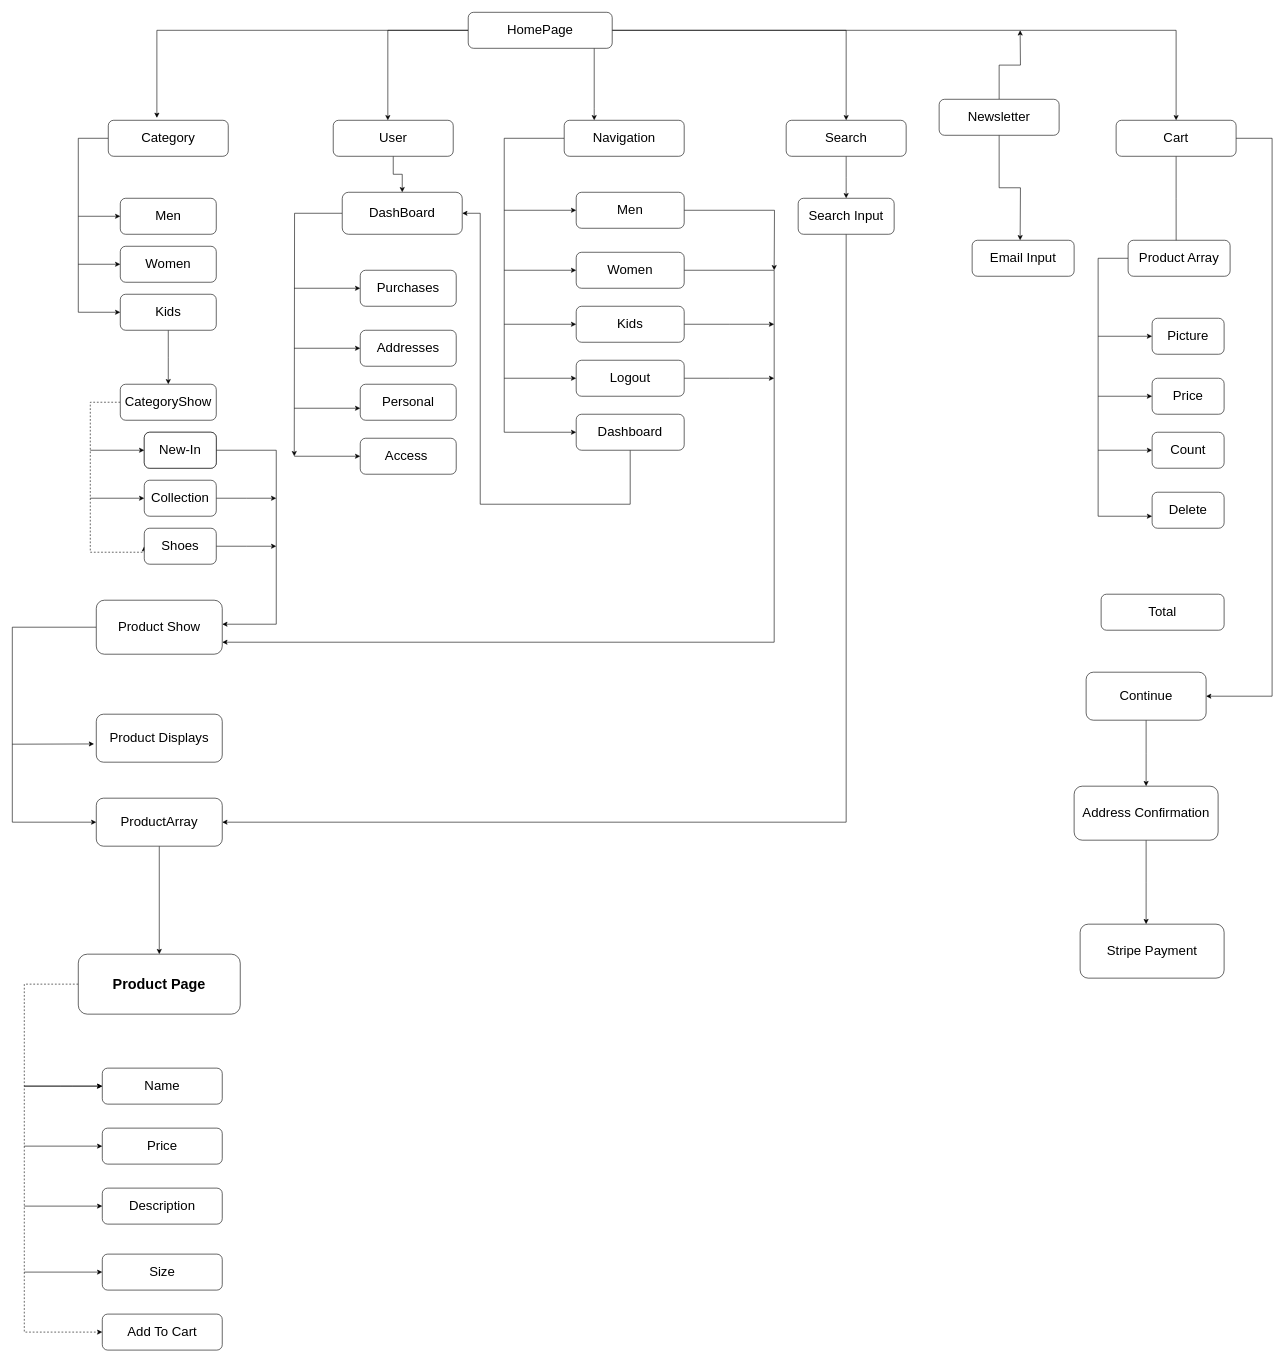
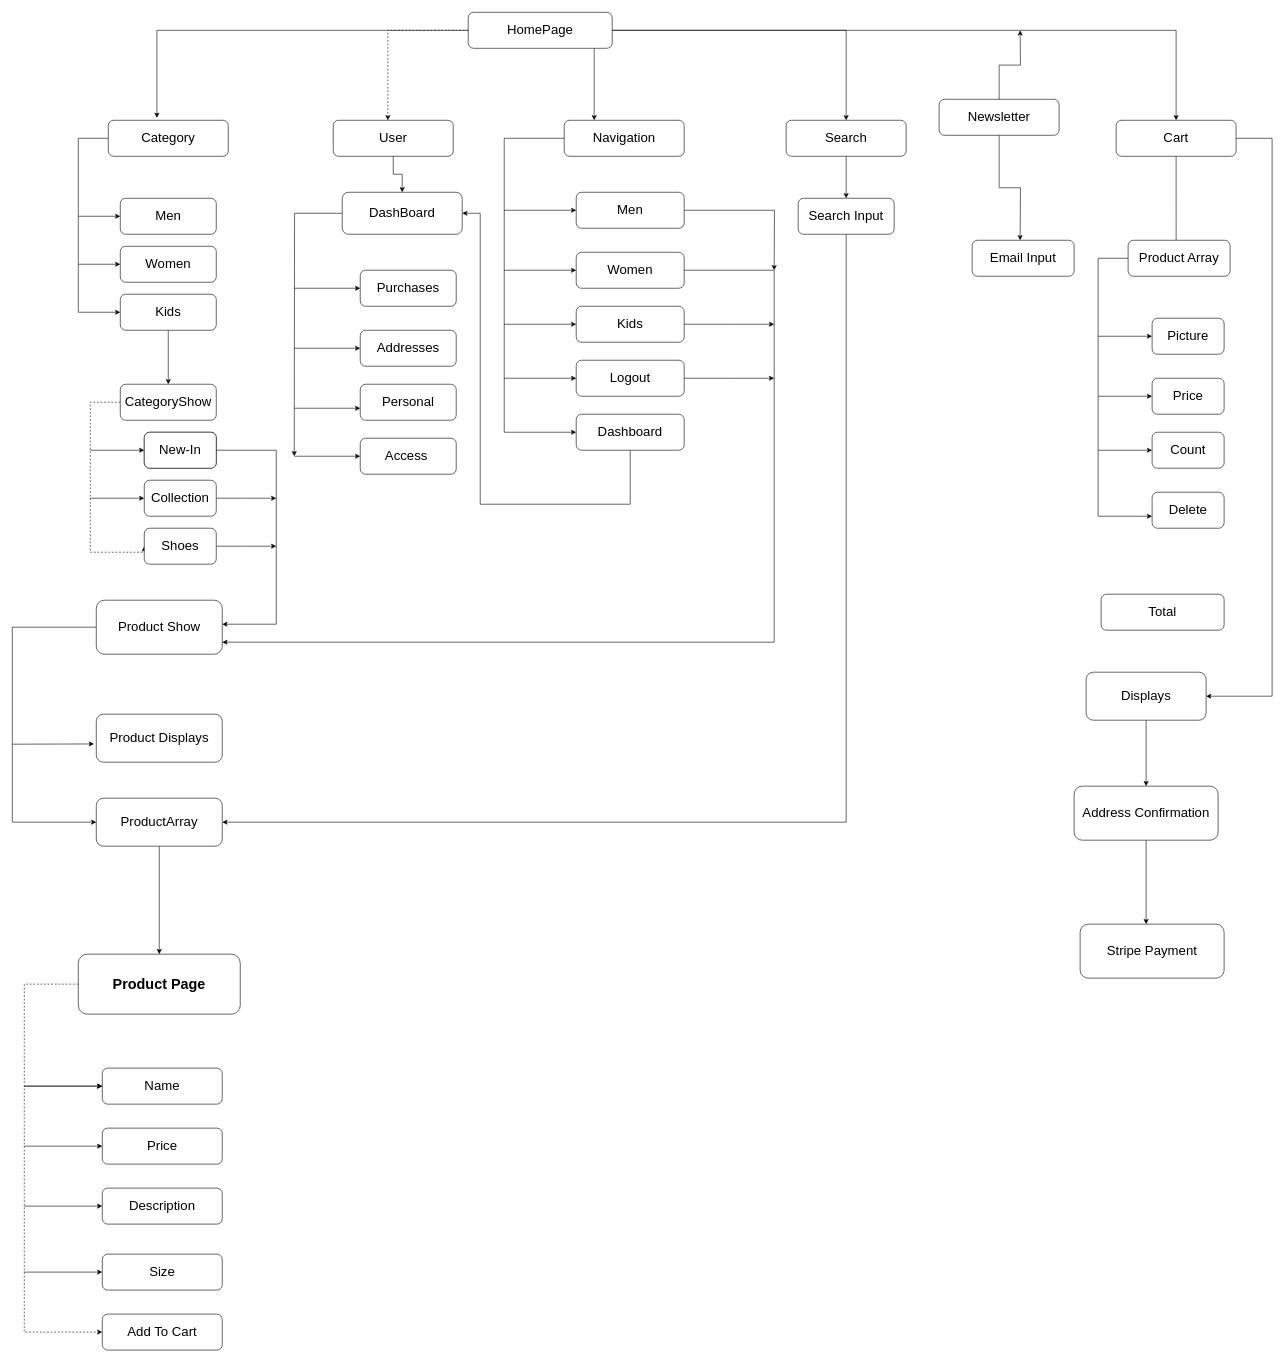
(388, 74) -> (388, 74)
(1146, 696) -> (1146, 696)
